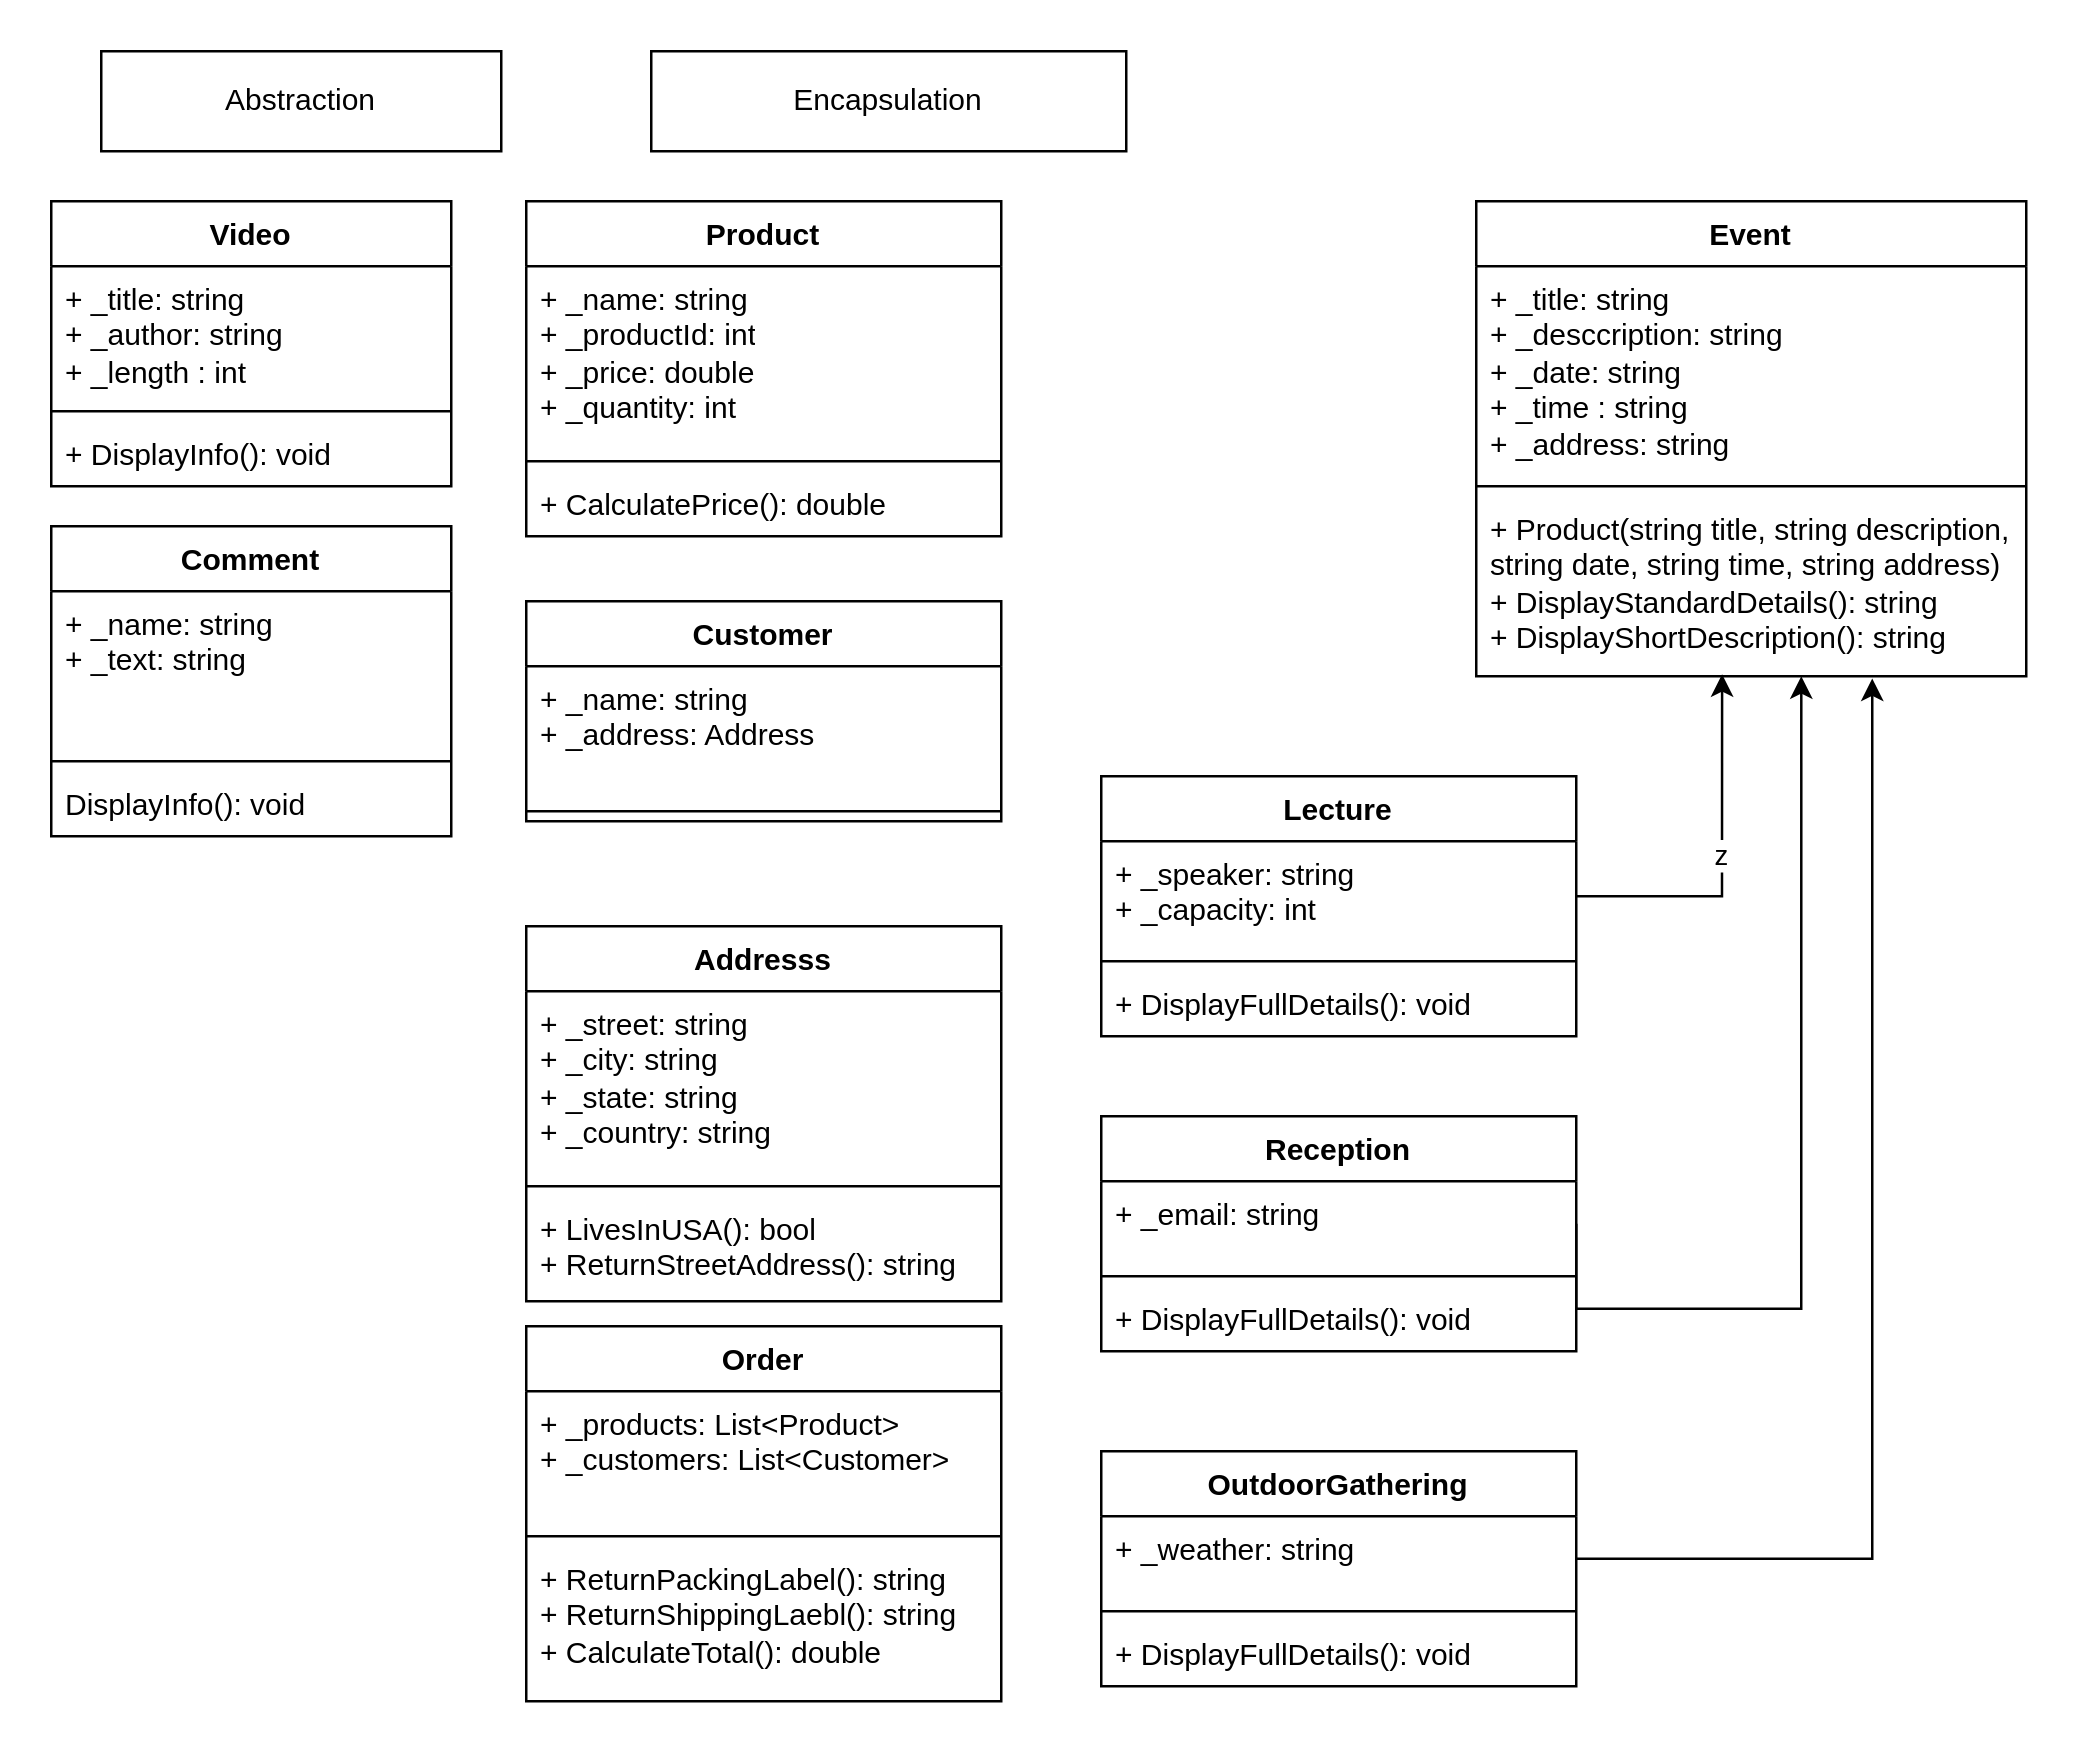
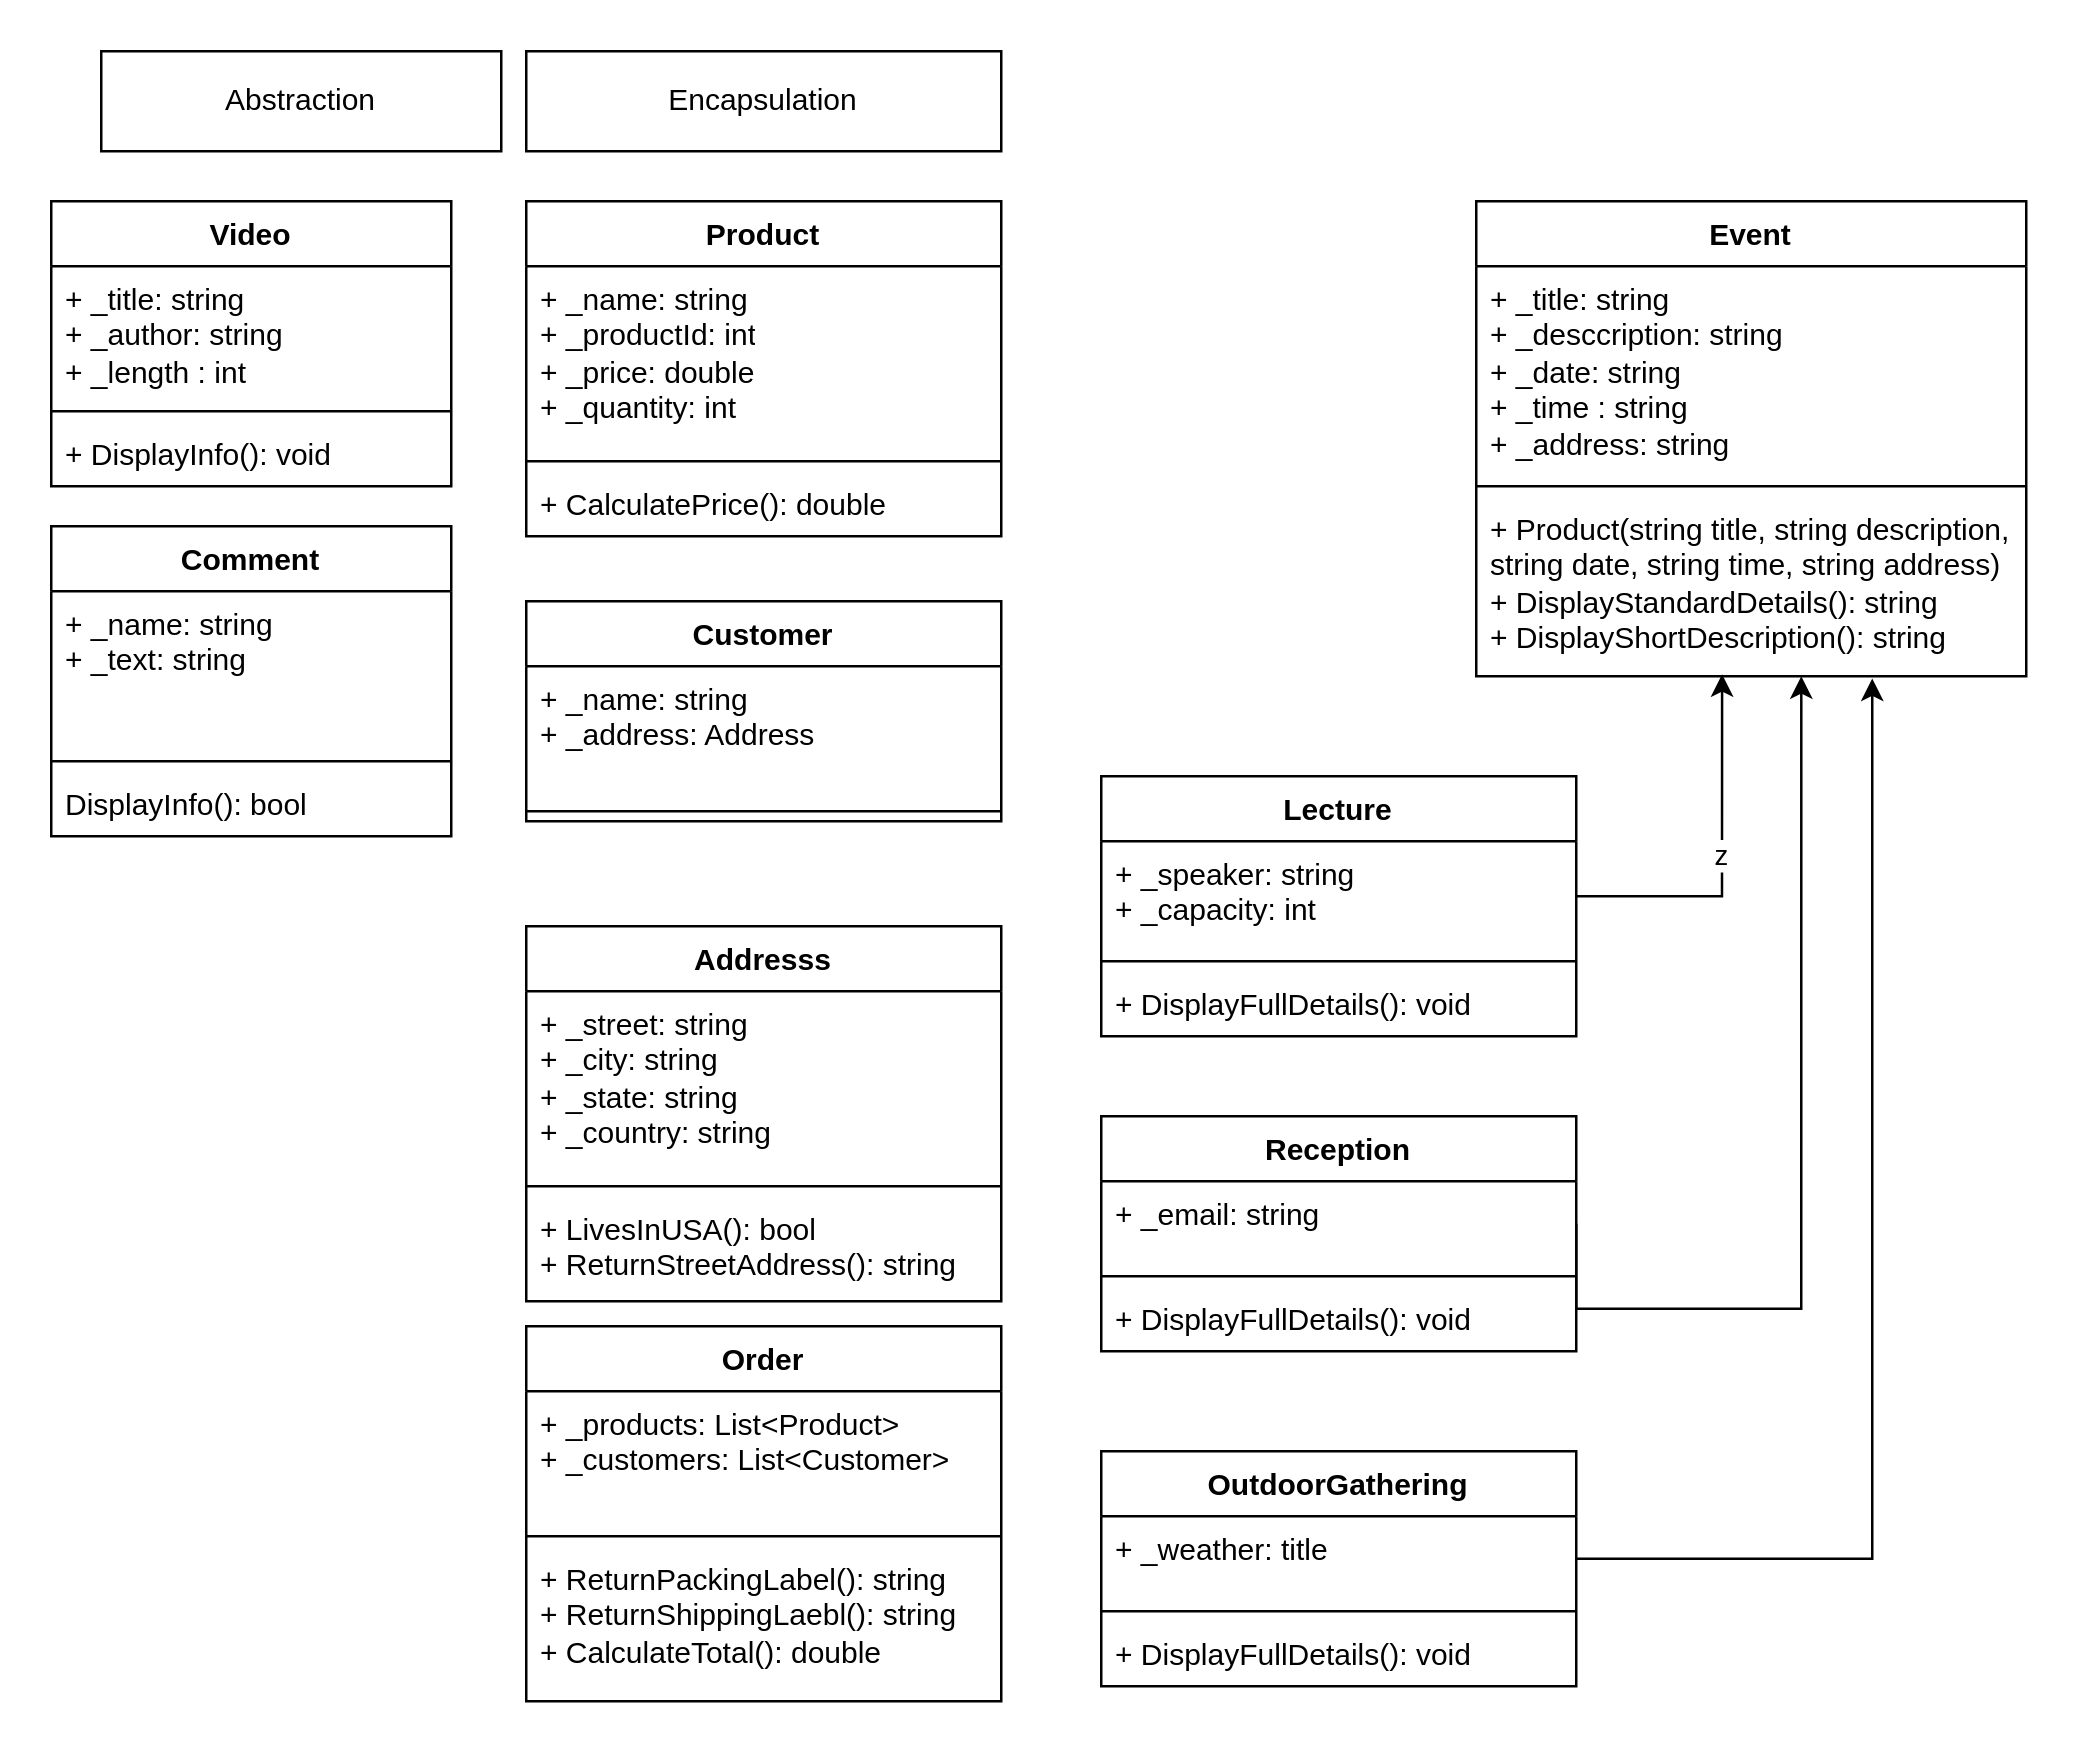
(889, 101) -> (764, 101)
(206, 807) -> (206, 807)
(1252, 1552) -> (1240, 1552)
